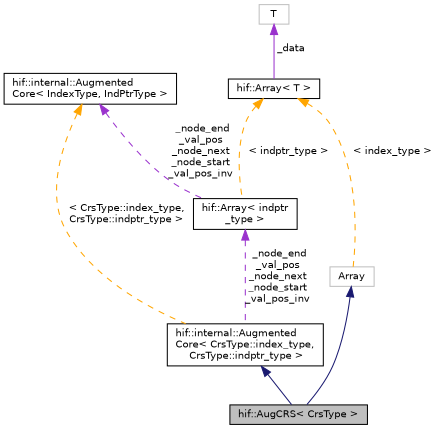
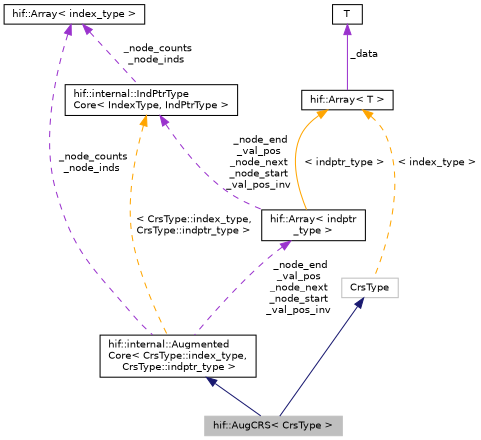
none -> (74, 14)
(274, 14) -> (347, 14)
(90, 89) -> (151, 100)
(240, 151) -> (296, 159)
(352, 277) -> (370, 288)
(299, 415) -> (274, 426)
